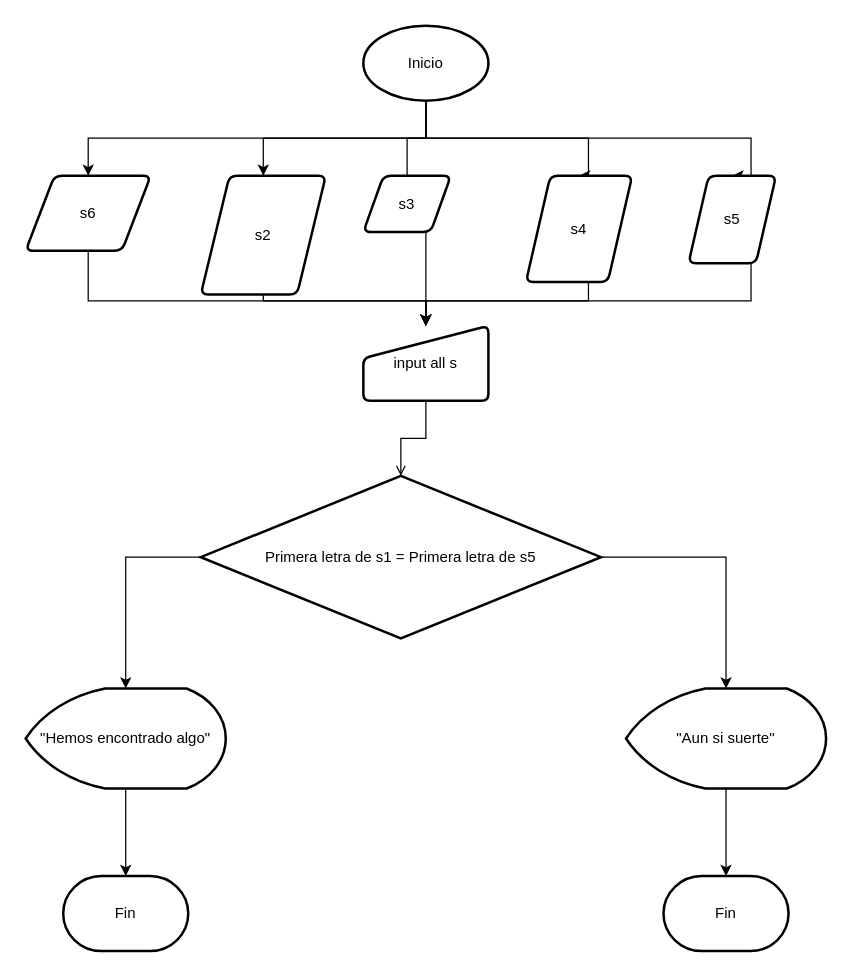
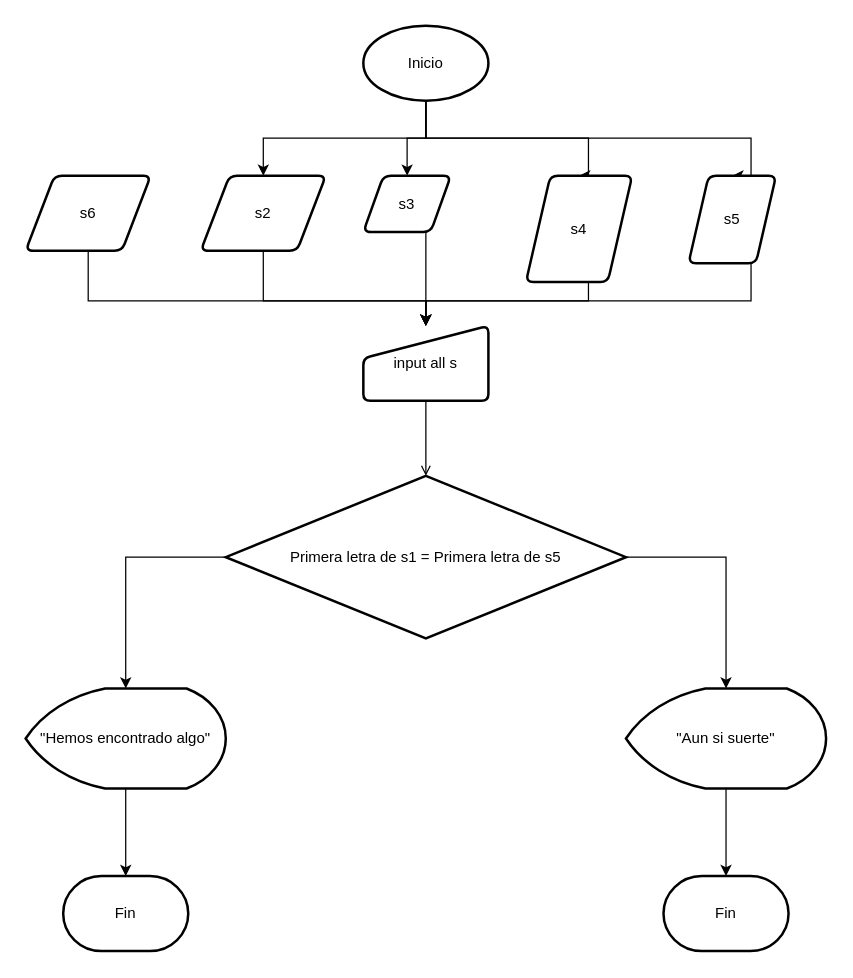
(160, 138) -> none
(407, 169) -> (407, 166)
(263, 235) -> (263, 213)
(401, 557) -> (426, 557)
